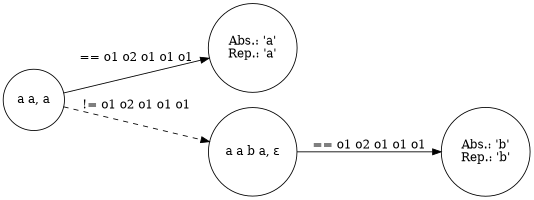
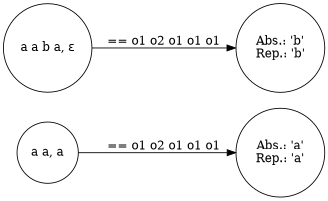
(132, 123) -> none
